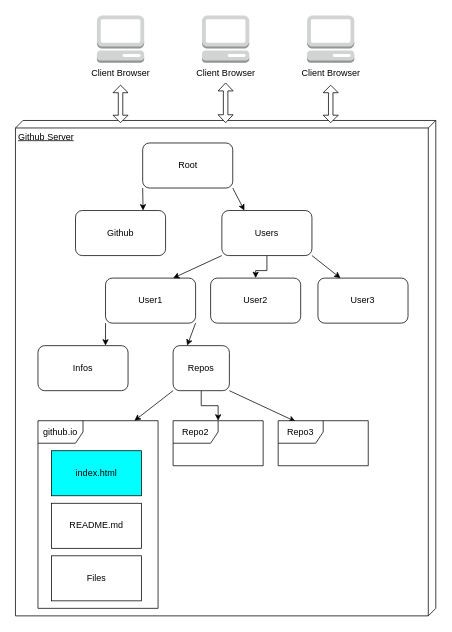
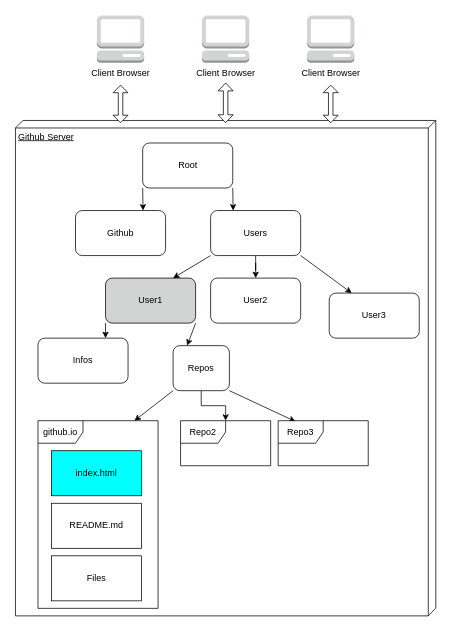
(267, 233) -> (255, 233)
(150, 300) -> (150, 300)
(363, 300) -> (374, 315)
(83, 368) -> (83, 360)
(218, 443) -> (225, 443)
